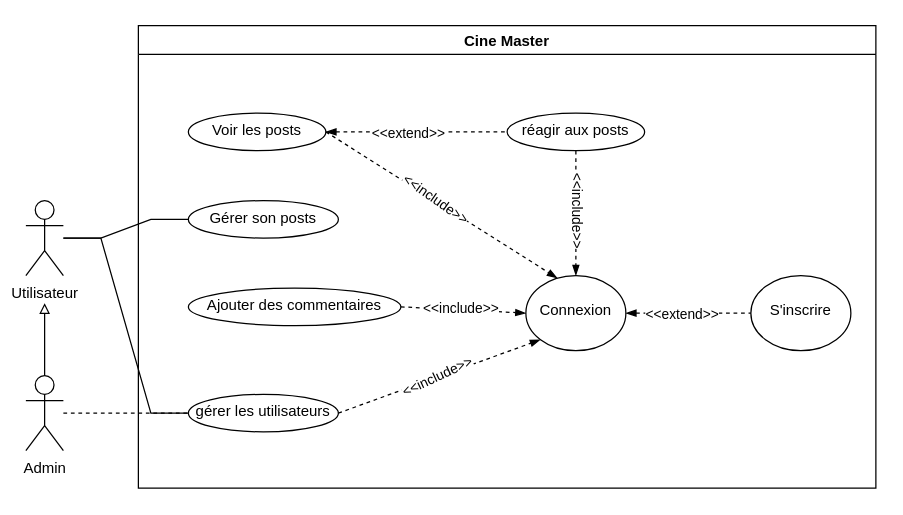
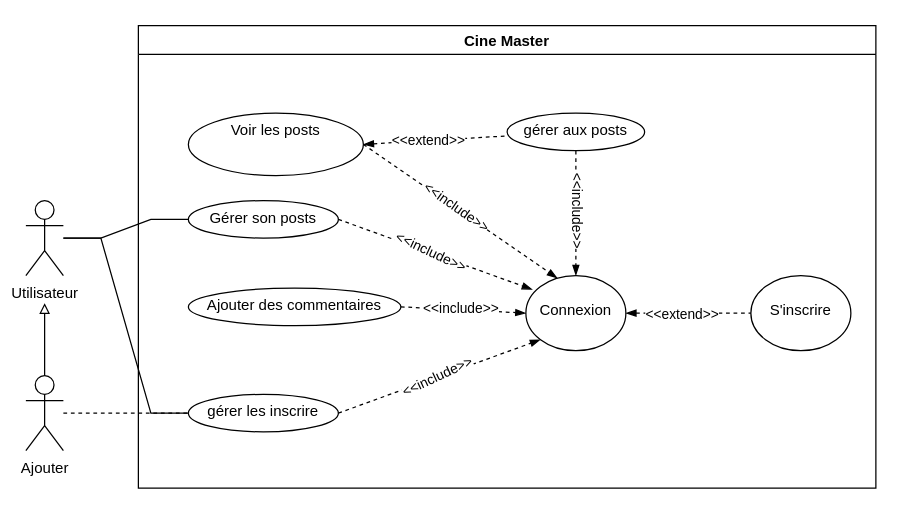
(576, 131) -> (576, 131)
(257, 132) -> (276, 144)
none -> (430, 253)
(263, 421) -> (263, 412)
(45, 468) -> (45, 468)
